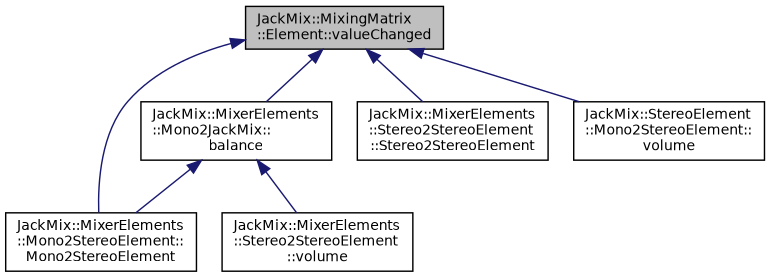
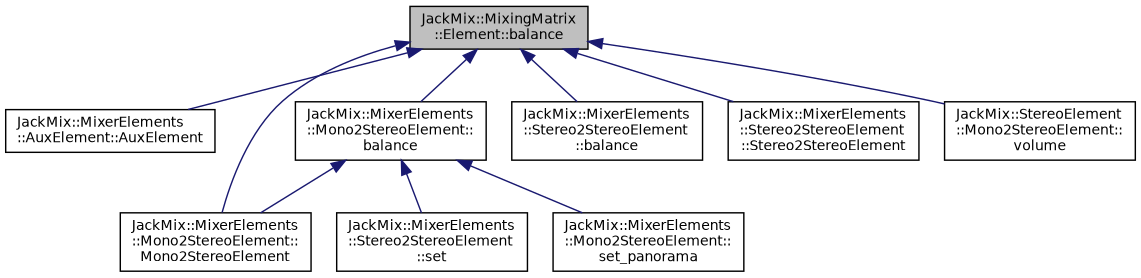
(345, 28) -> (499, 28)
none -> (110, 131)
(236, 131) -> (391, 131)
none -> (607, 131)
(317, 242) -> (432, 242)
none -> (648, 242)
